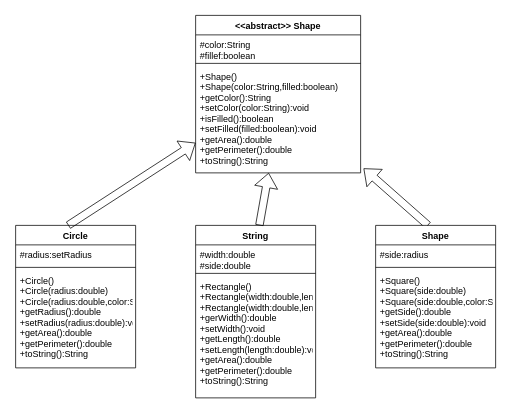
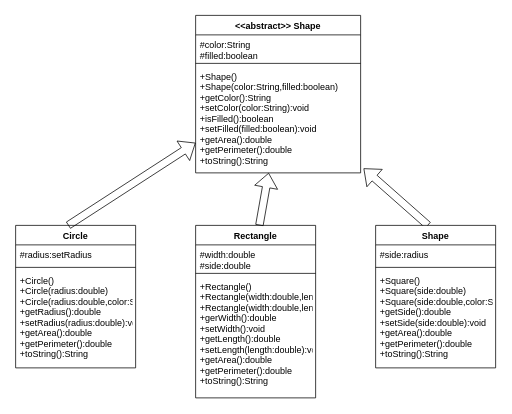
(229, 45) -> (229, 45)
(255, 236) -> (255, 236)
